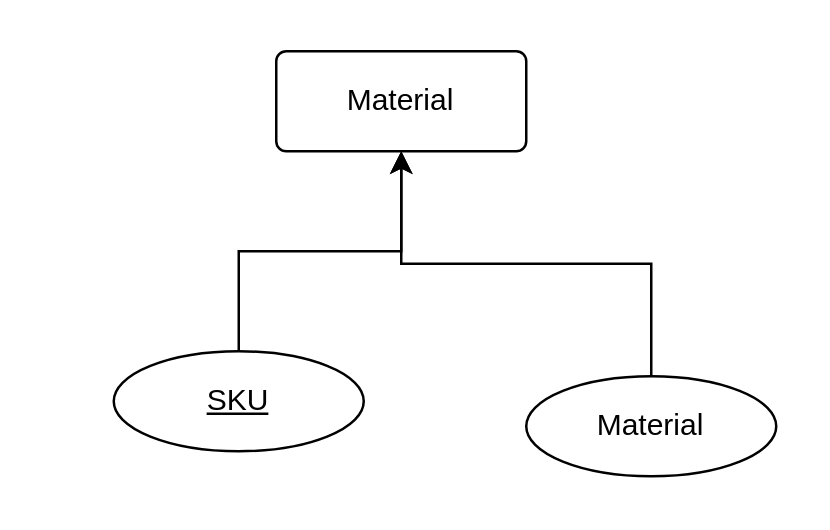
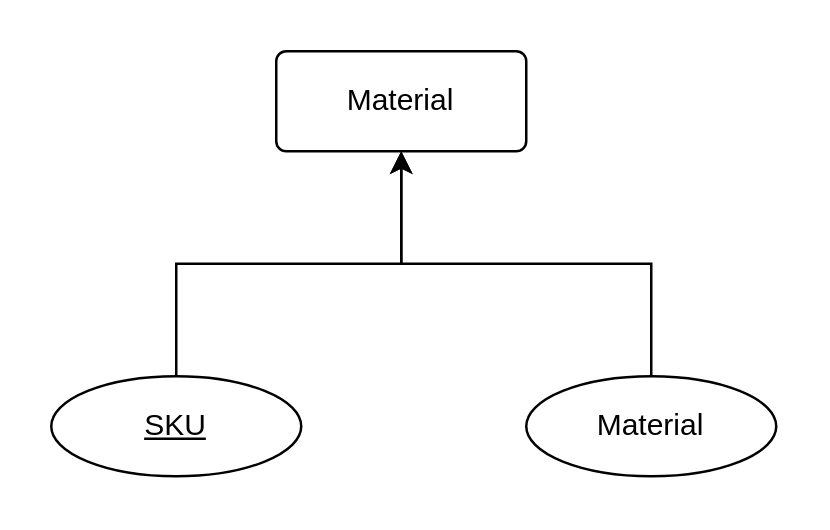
(239, 401) -> (176, 426)
